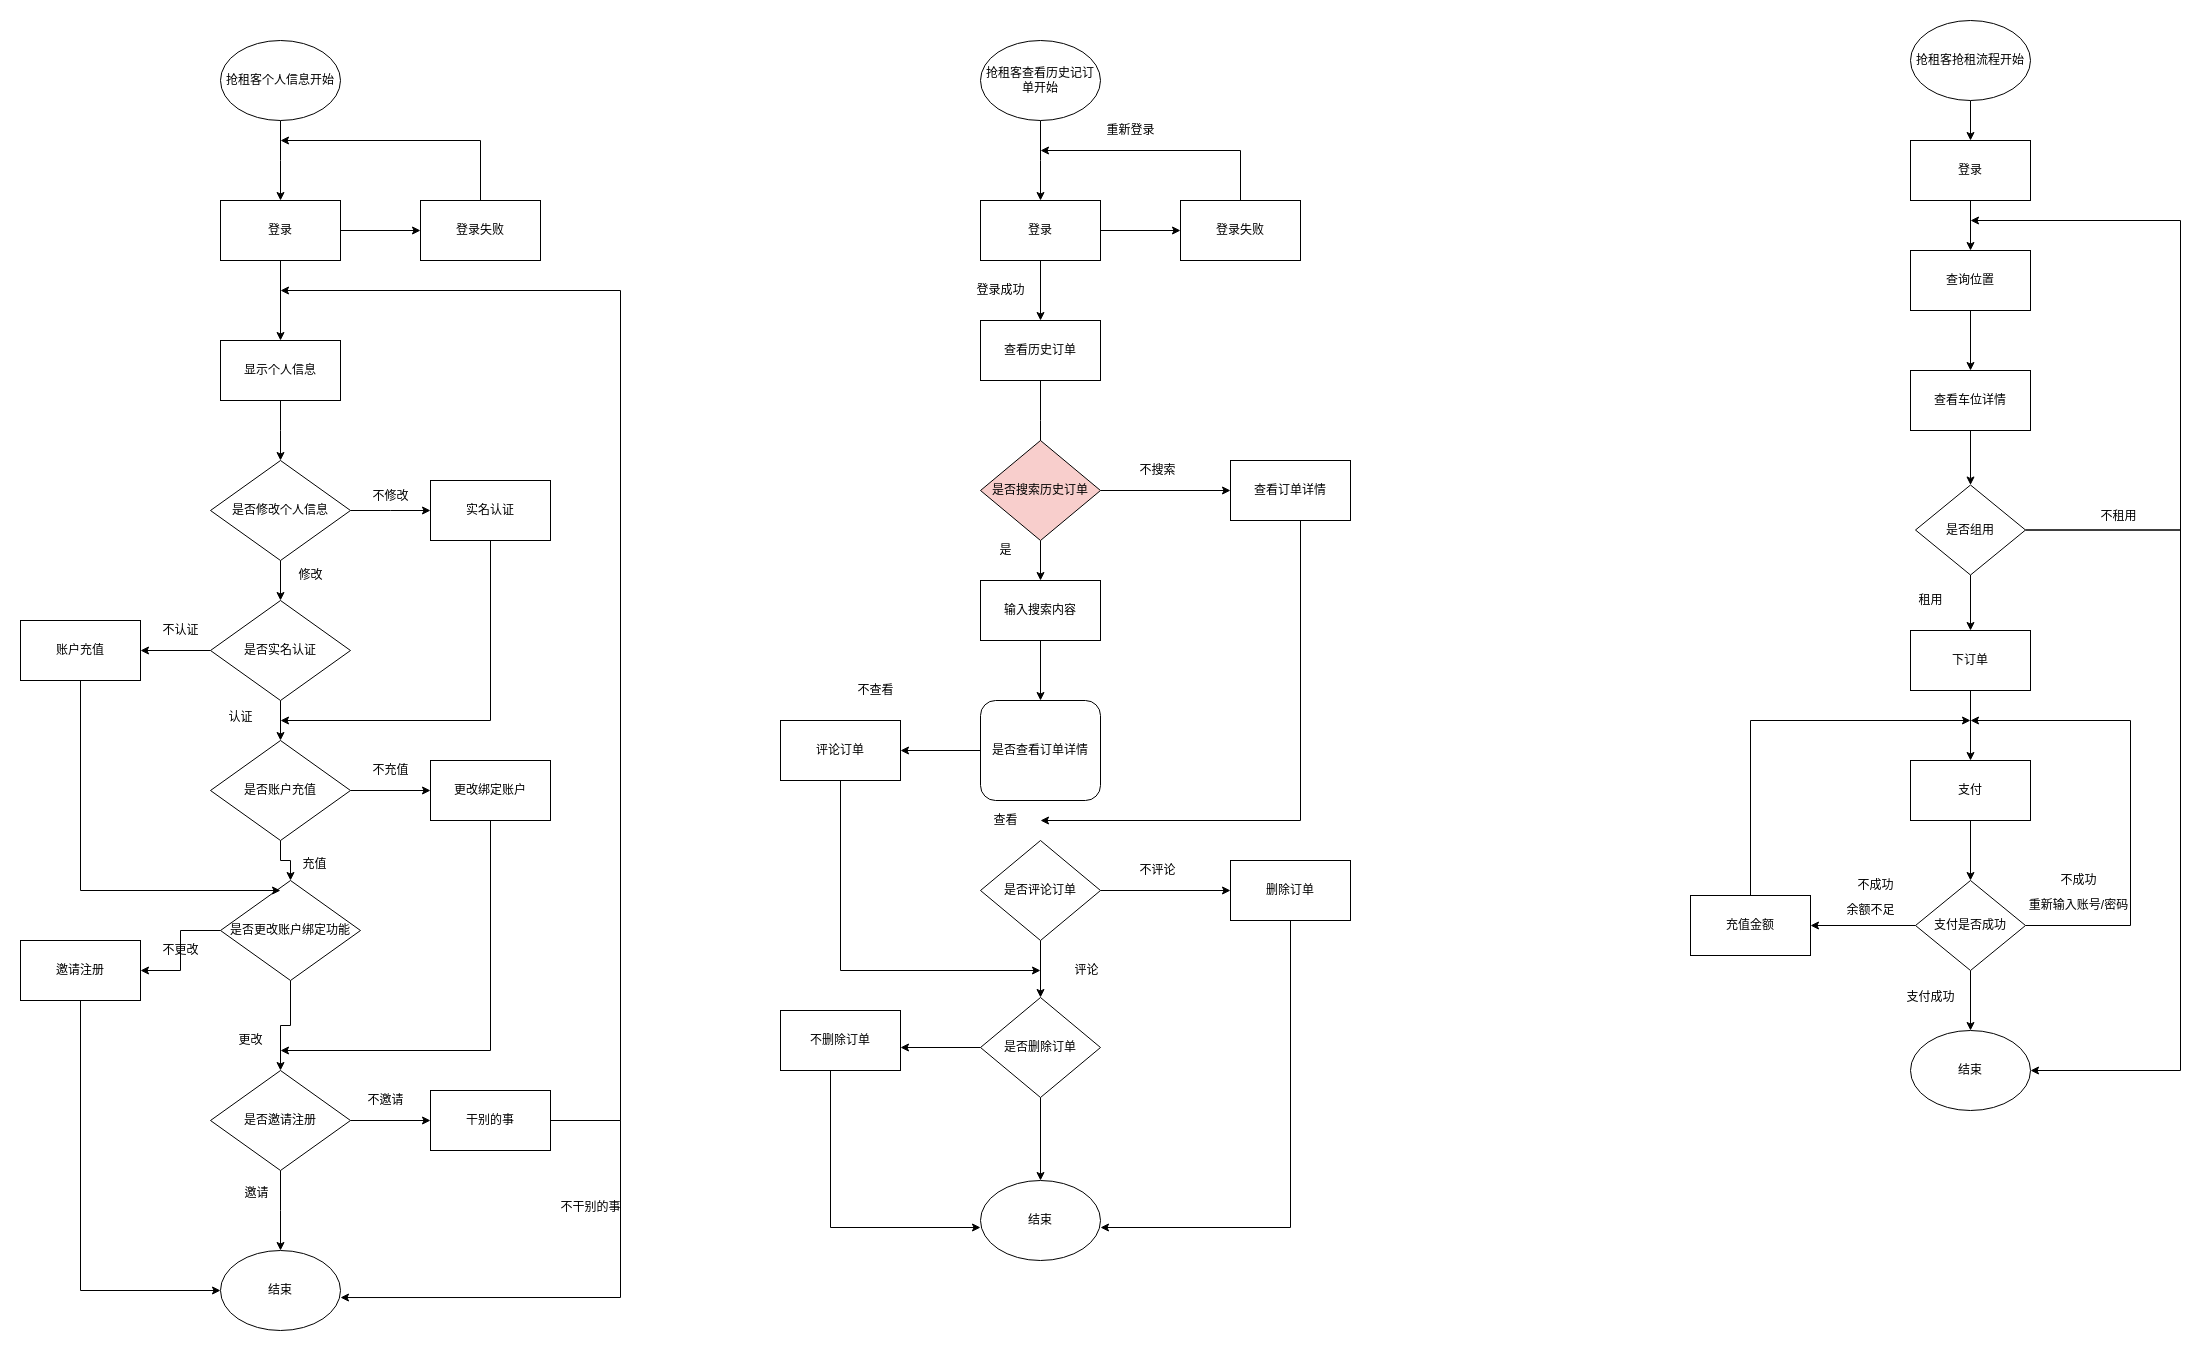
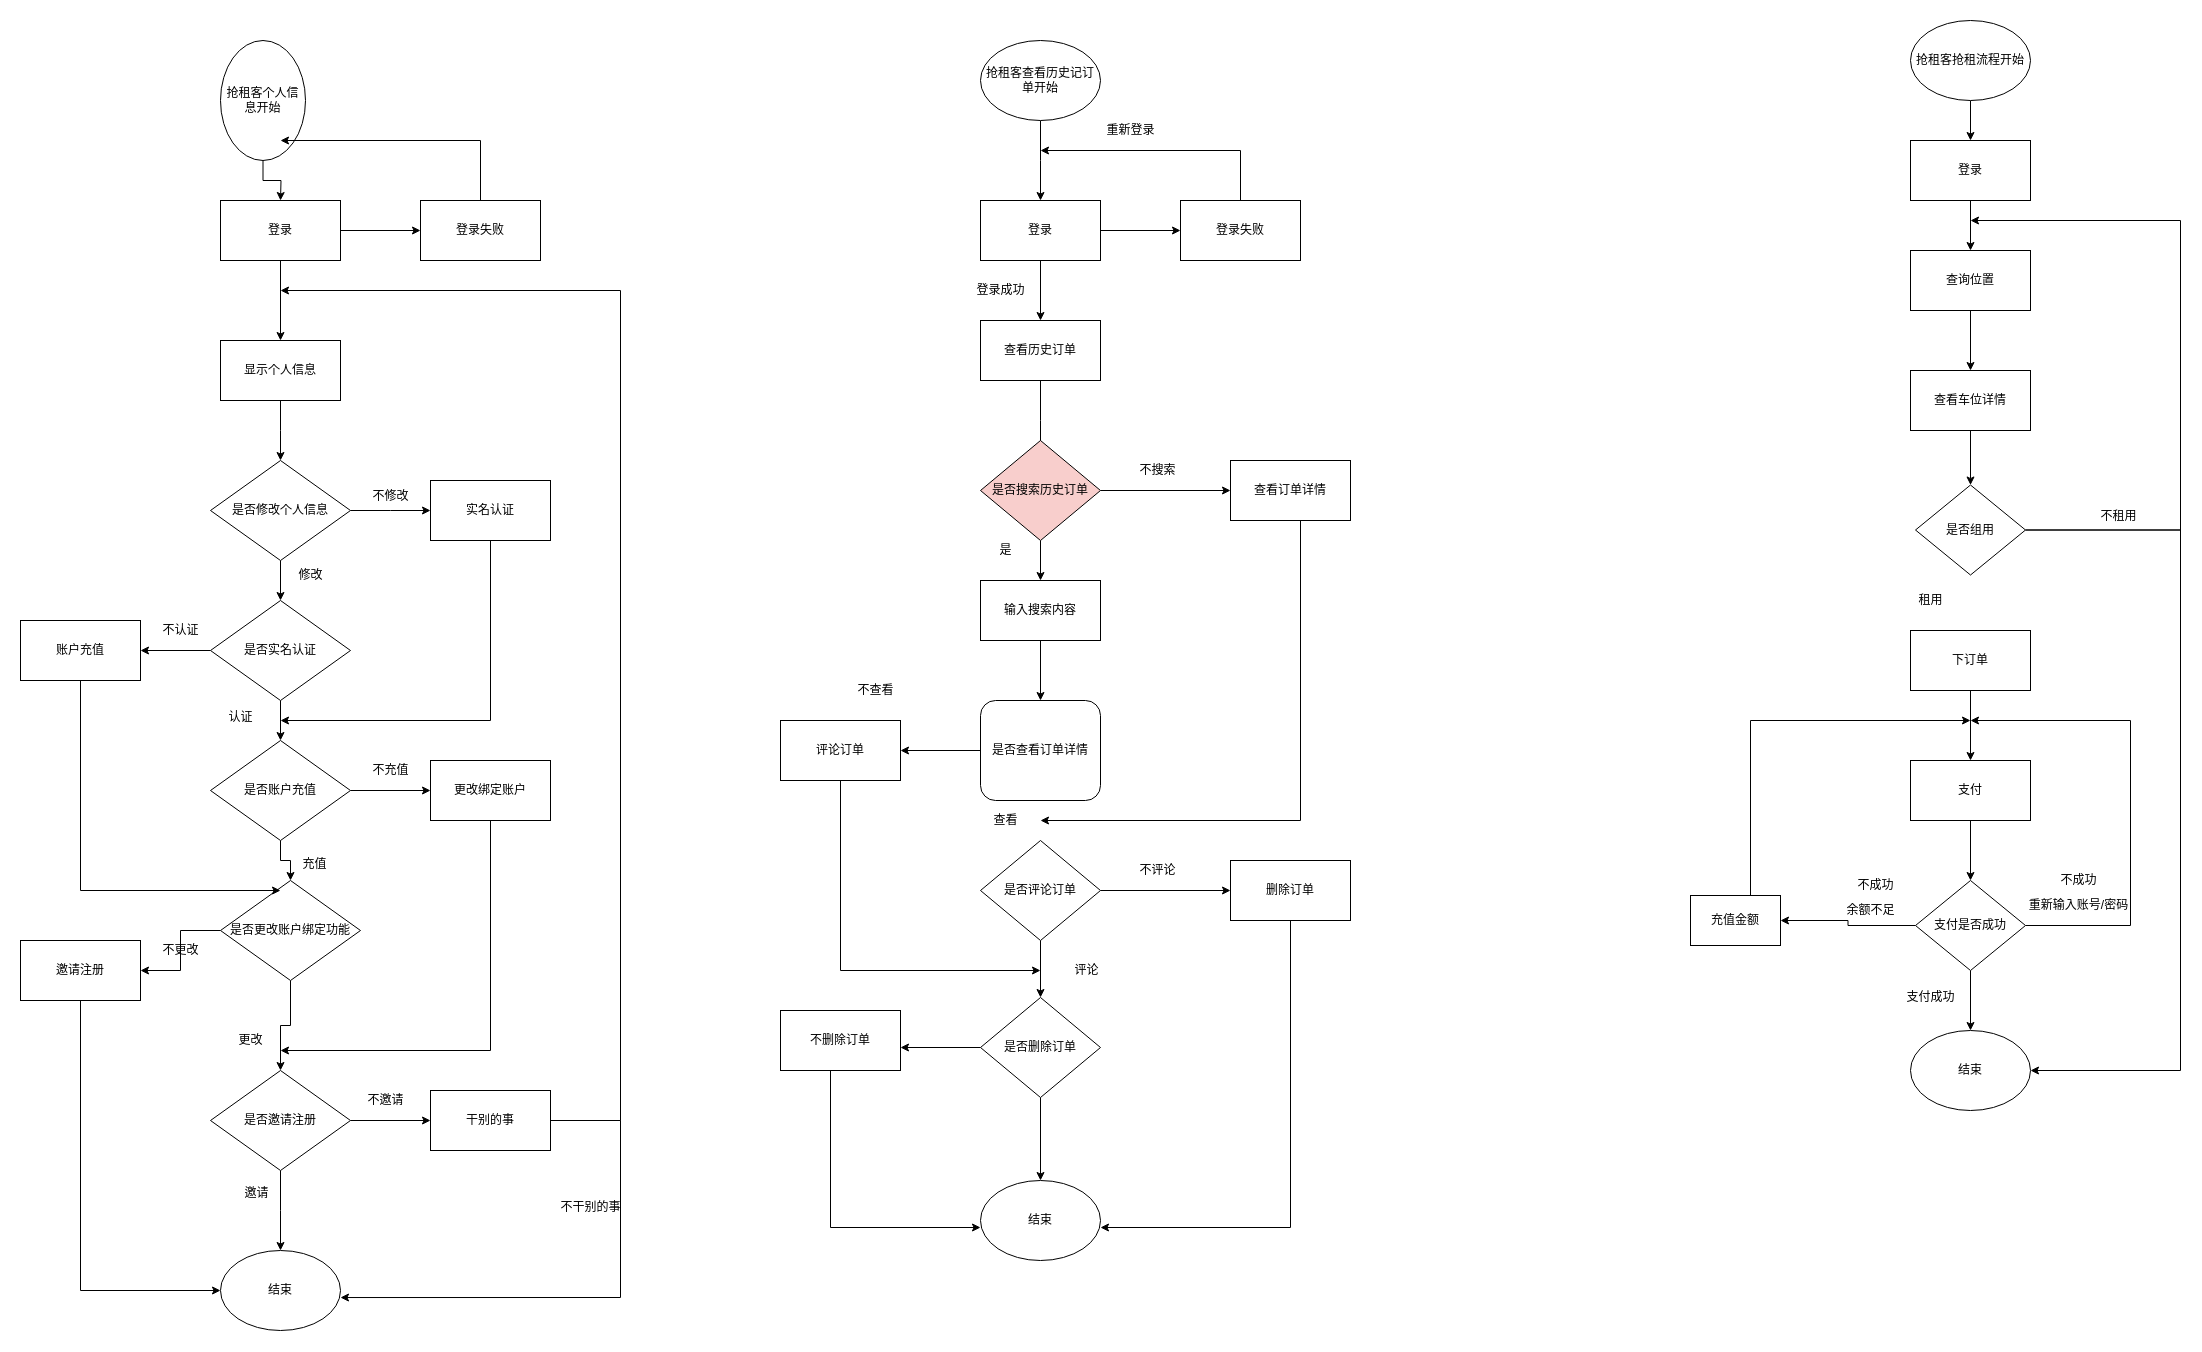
(281, 81) -> (263, 101)
(1971, 599) -> none
(1751, 926) -> (1736, 921)
